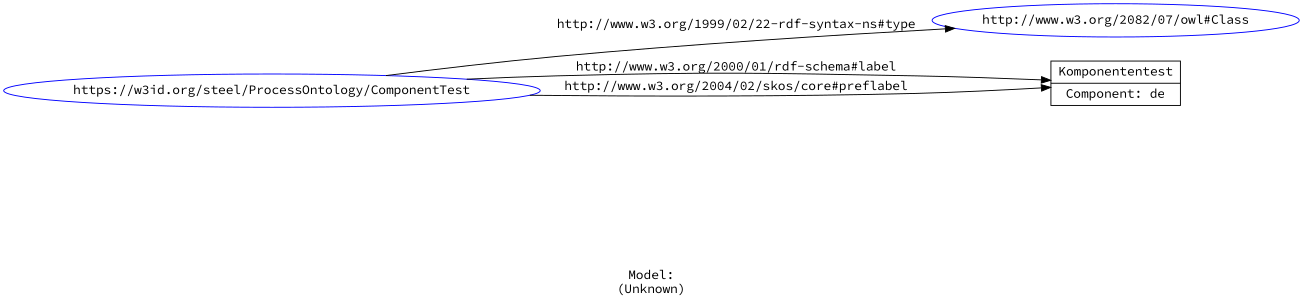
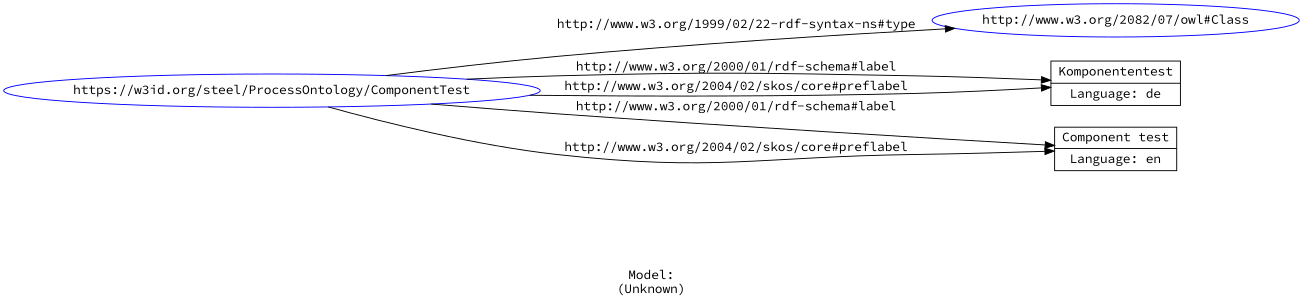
(1116, 94) -> (1116, 94)
none -> (1116, 149)
